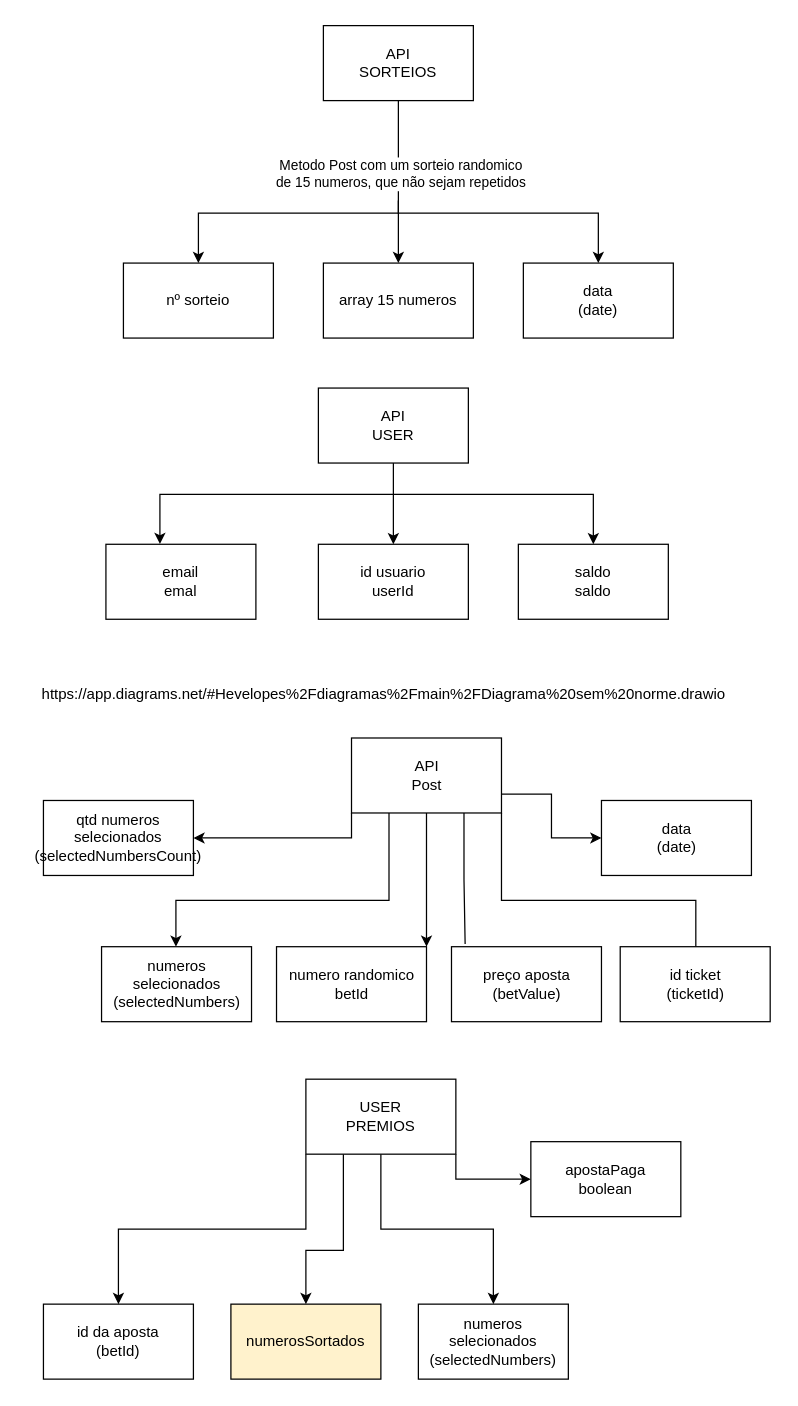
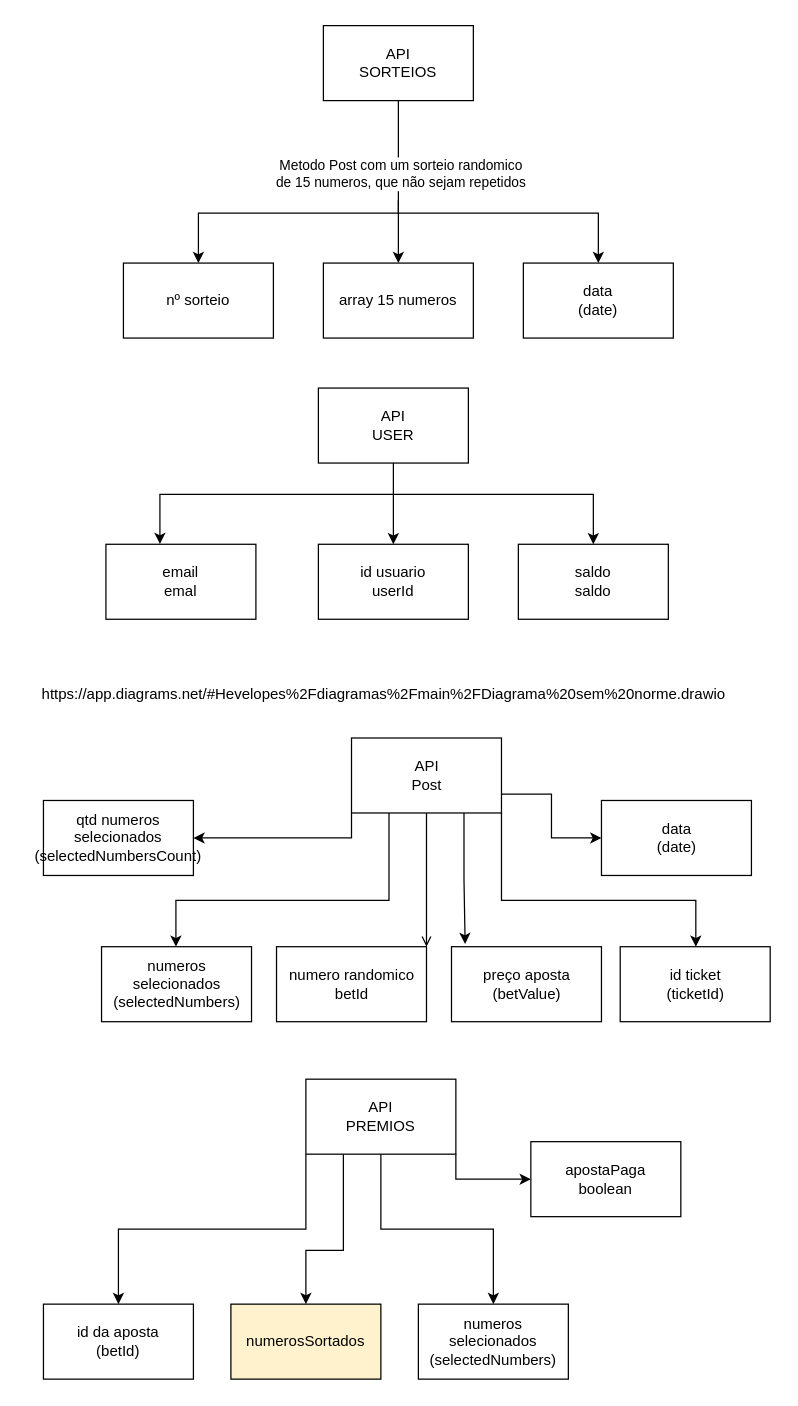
(426, 937) -> (426, 939)
(465, 937) -> (465, 934)
(696, 940) -> (696, 937)
(381, 1117) -> (381, 1117)
